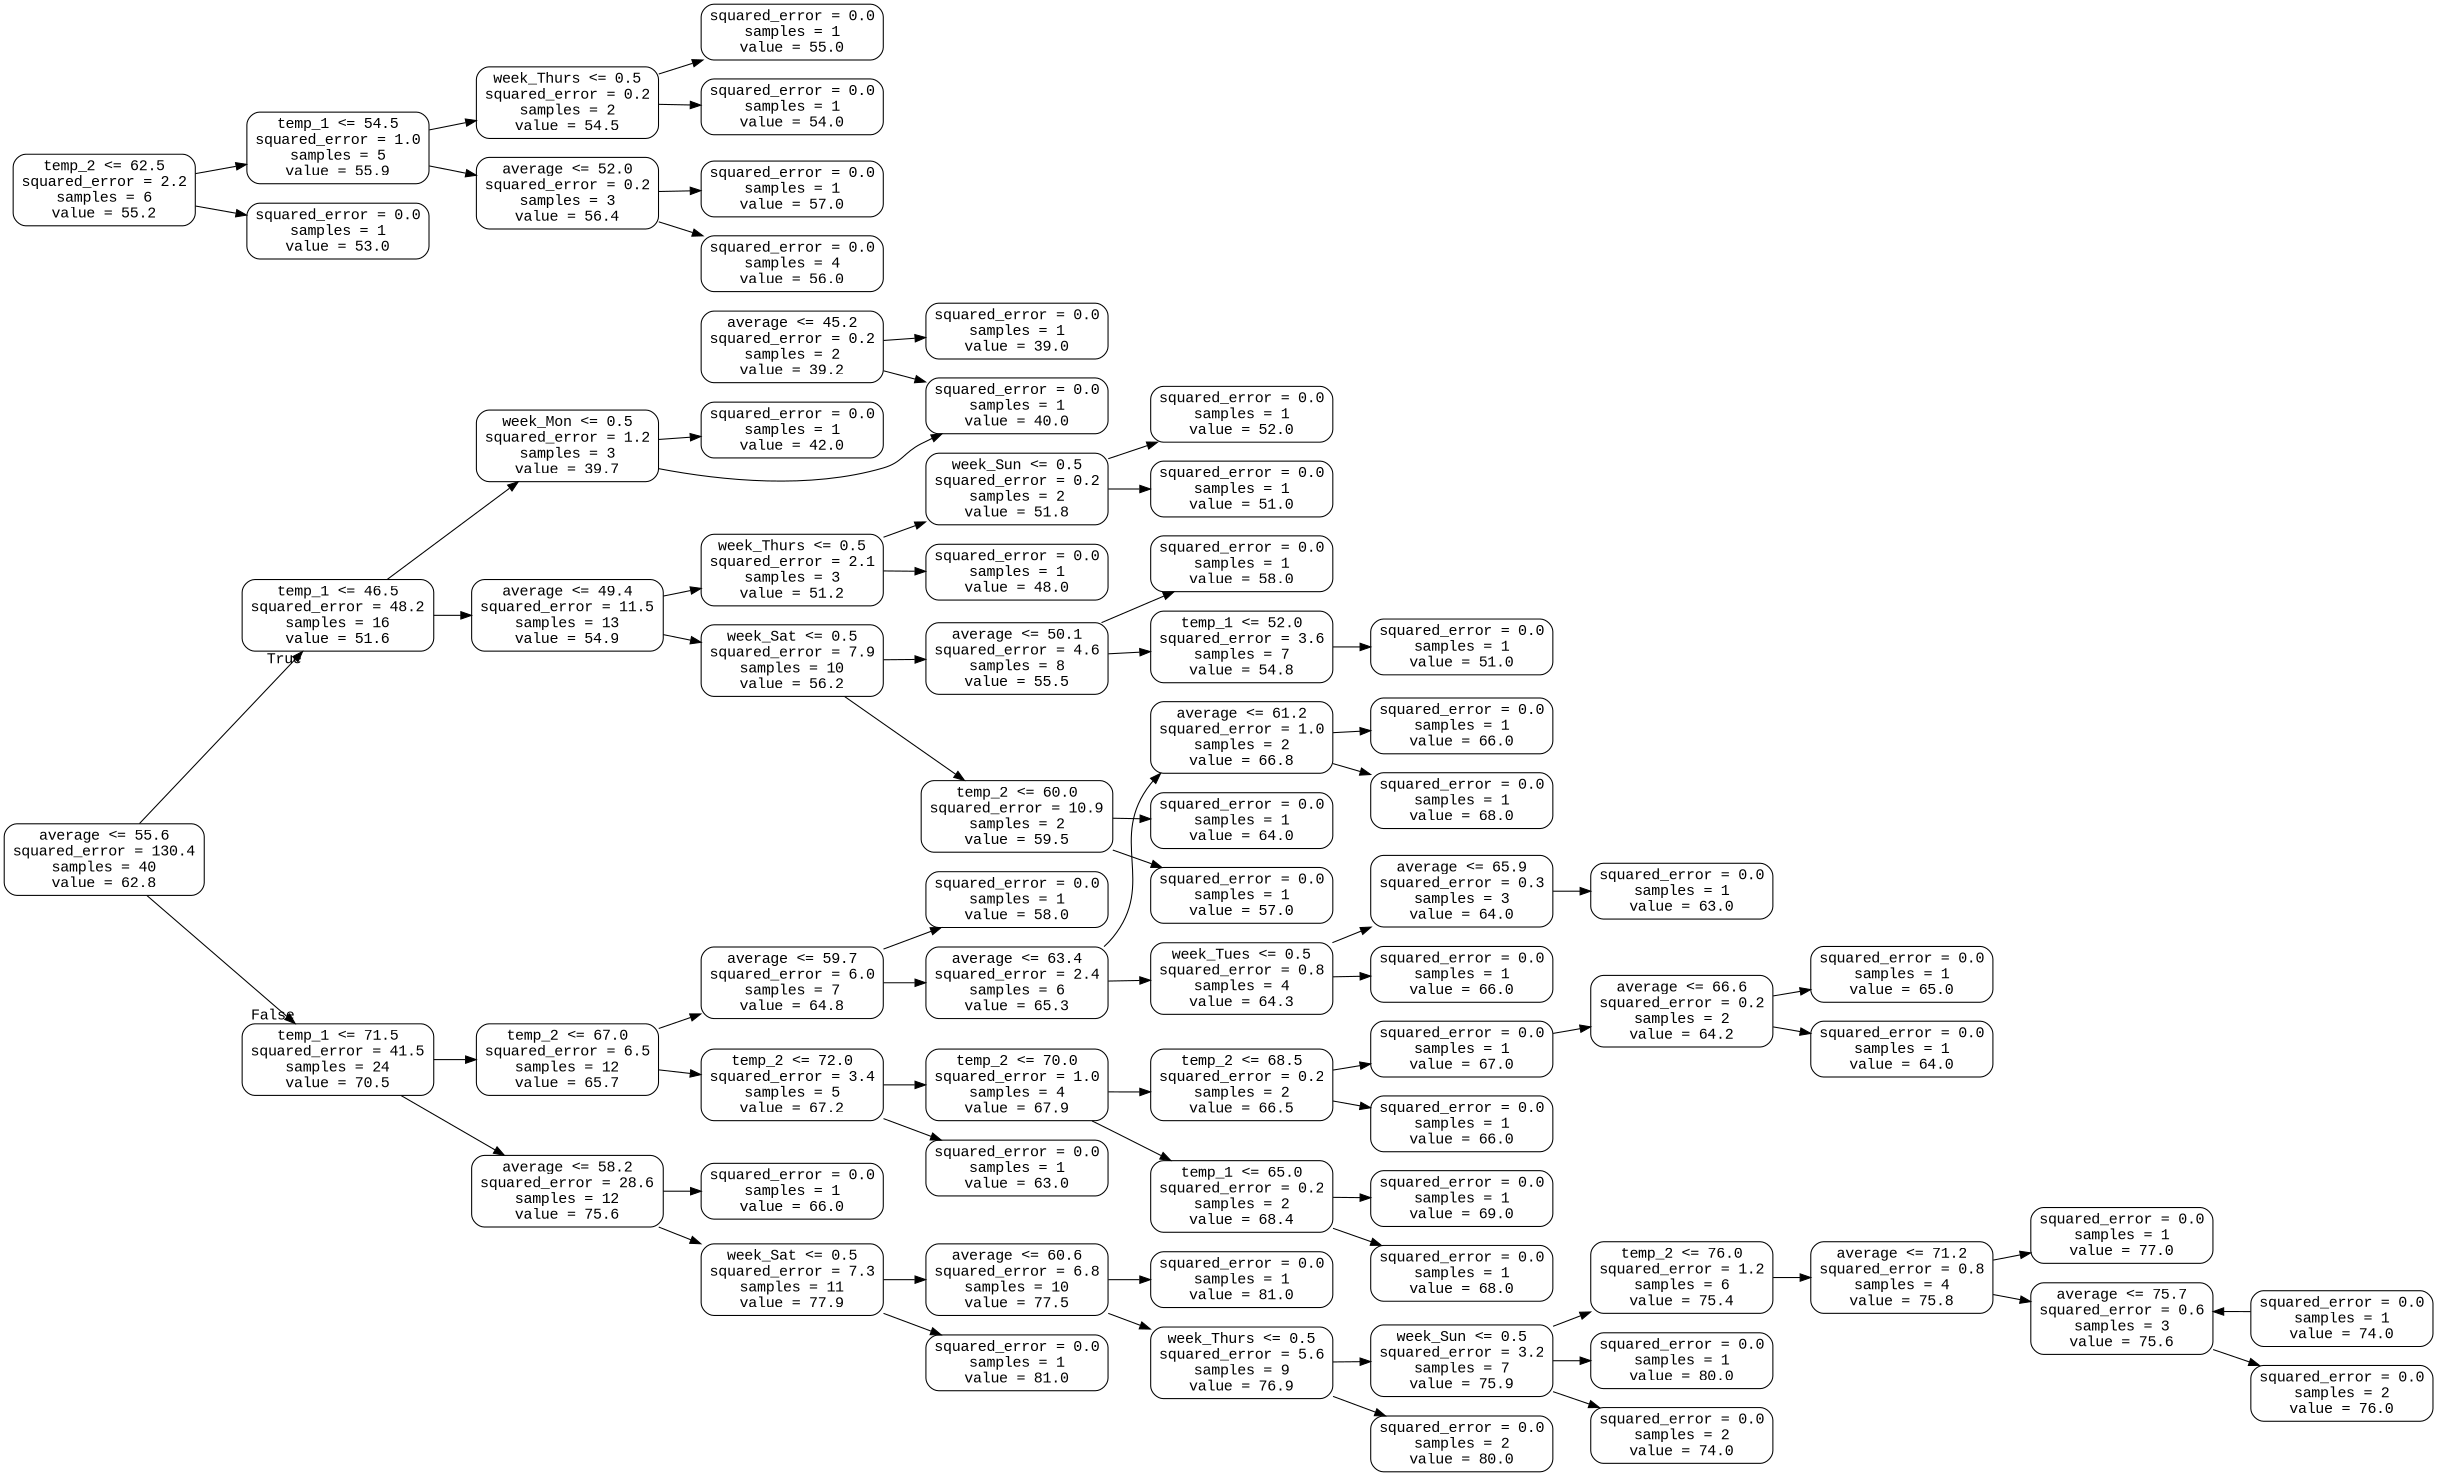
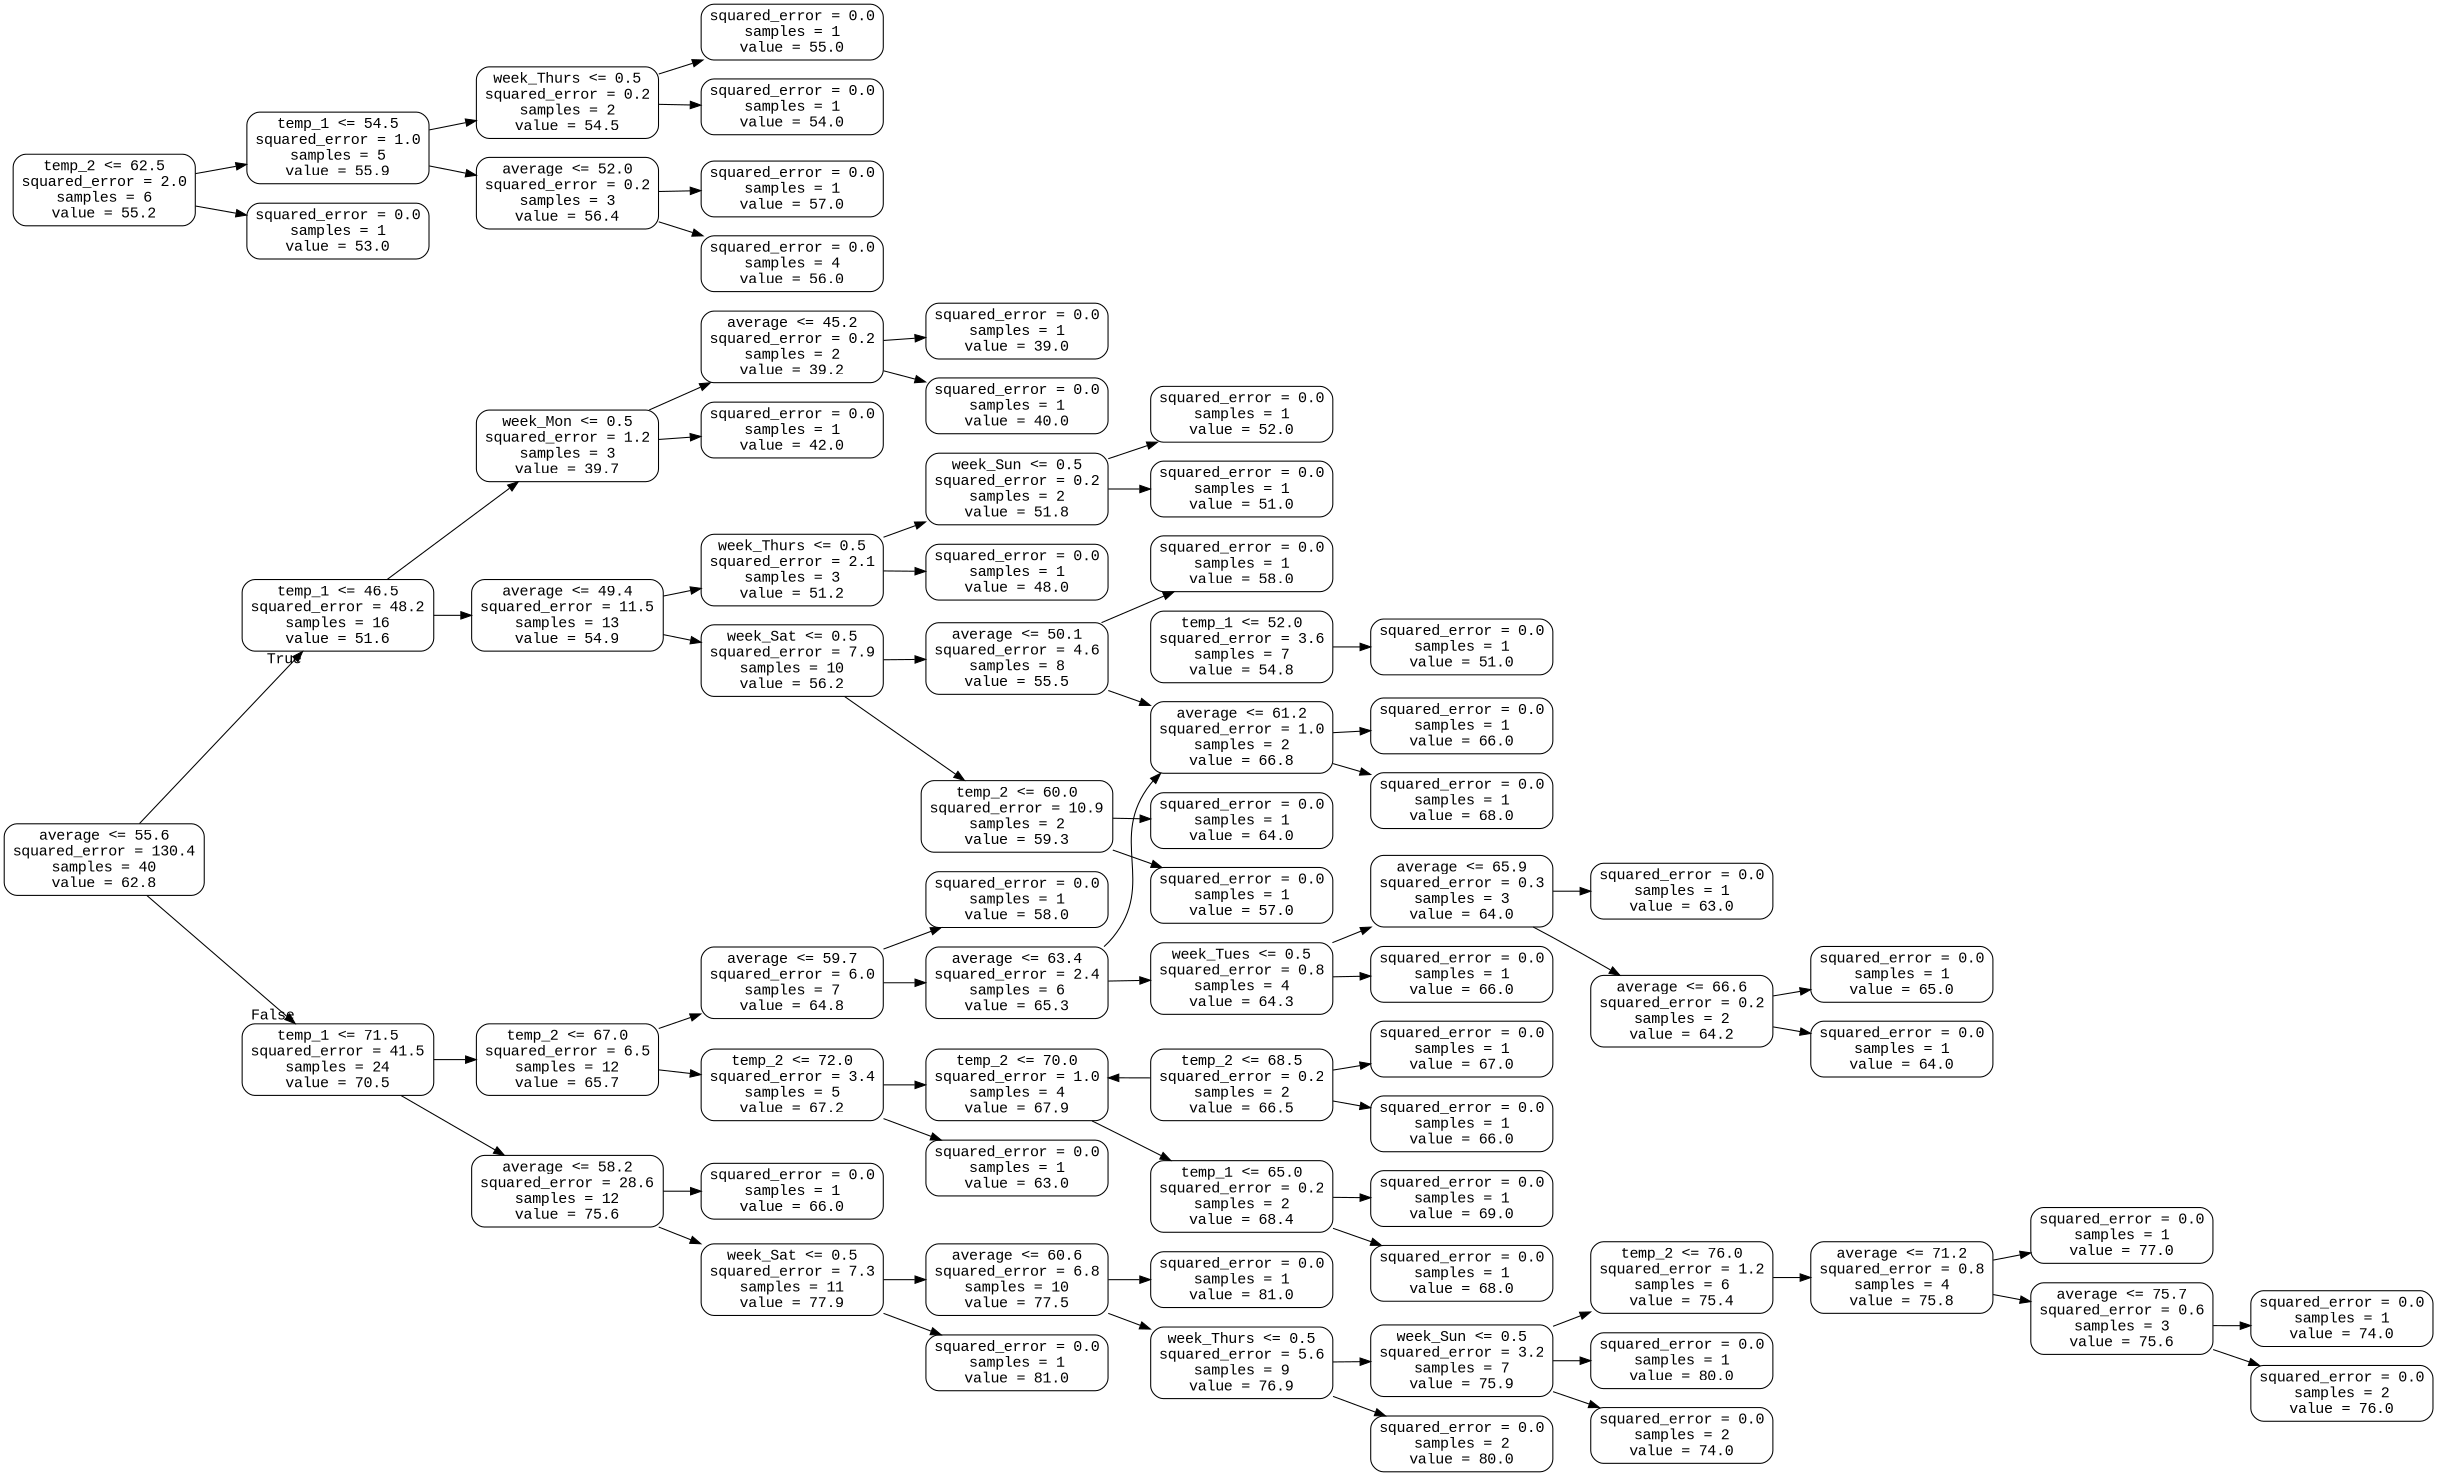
(104, 190) -> (104, 190)
(800, 481) -> (675, 399)
(1124, 653) -> (1124, 696)
(1017, 816) -> (1017, 816)
(1567, 1031) -> (1572, 948)
(1124, 1092) -> (1135, 1078)
(2237, 1312) -> (2227, 1326)
